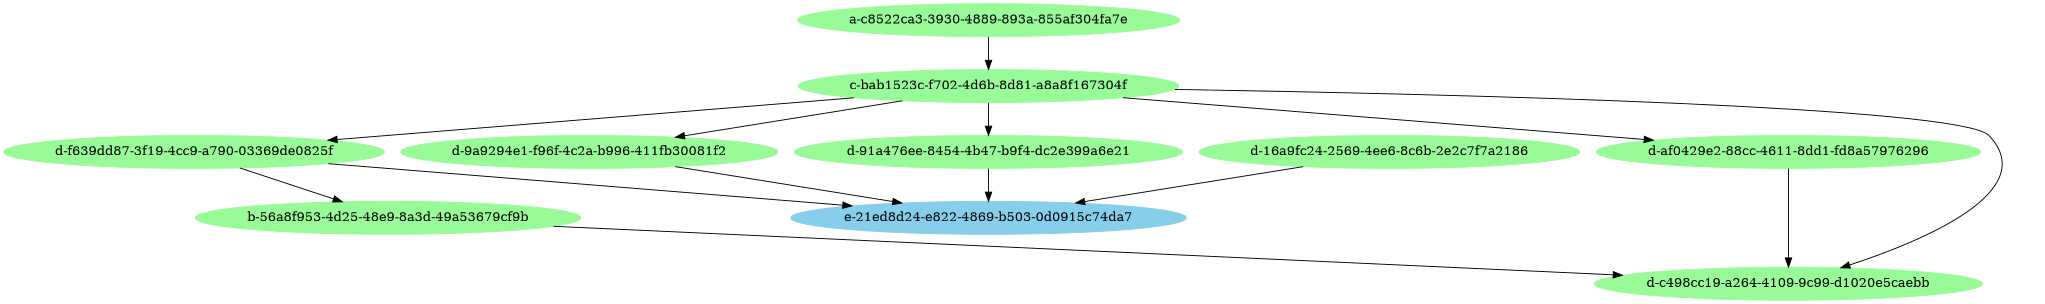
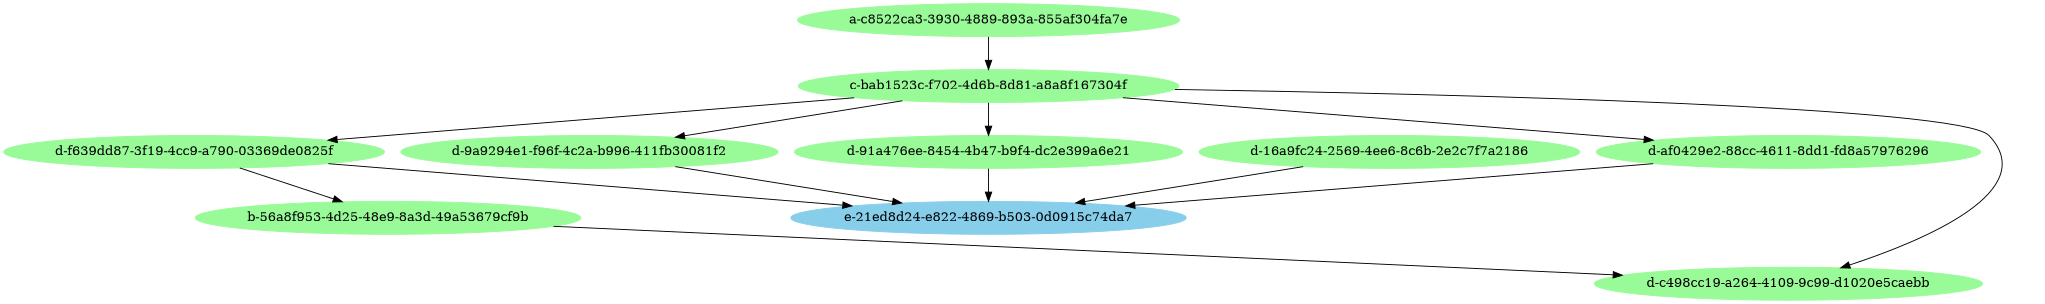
(1788, 213) -> (1394, 184)
